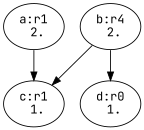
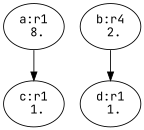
(34, 27) -> (34, 27)
(75, 62) -> none
(111, 104) -> (111, 104)
